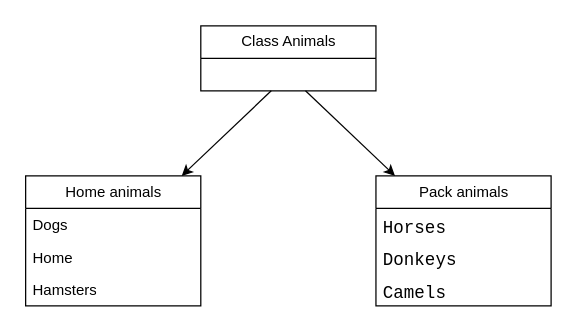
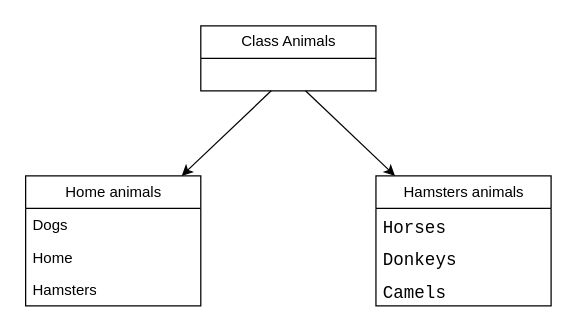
(464, 192) -> (464, 192)
